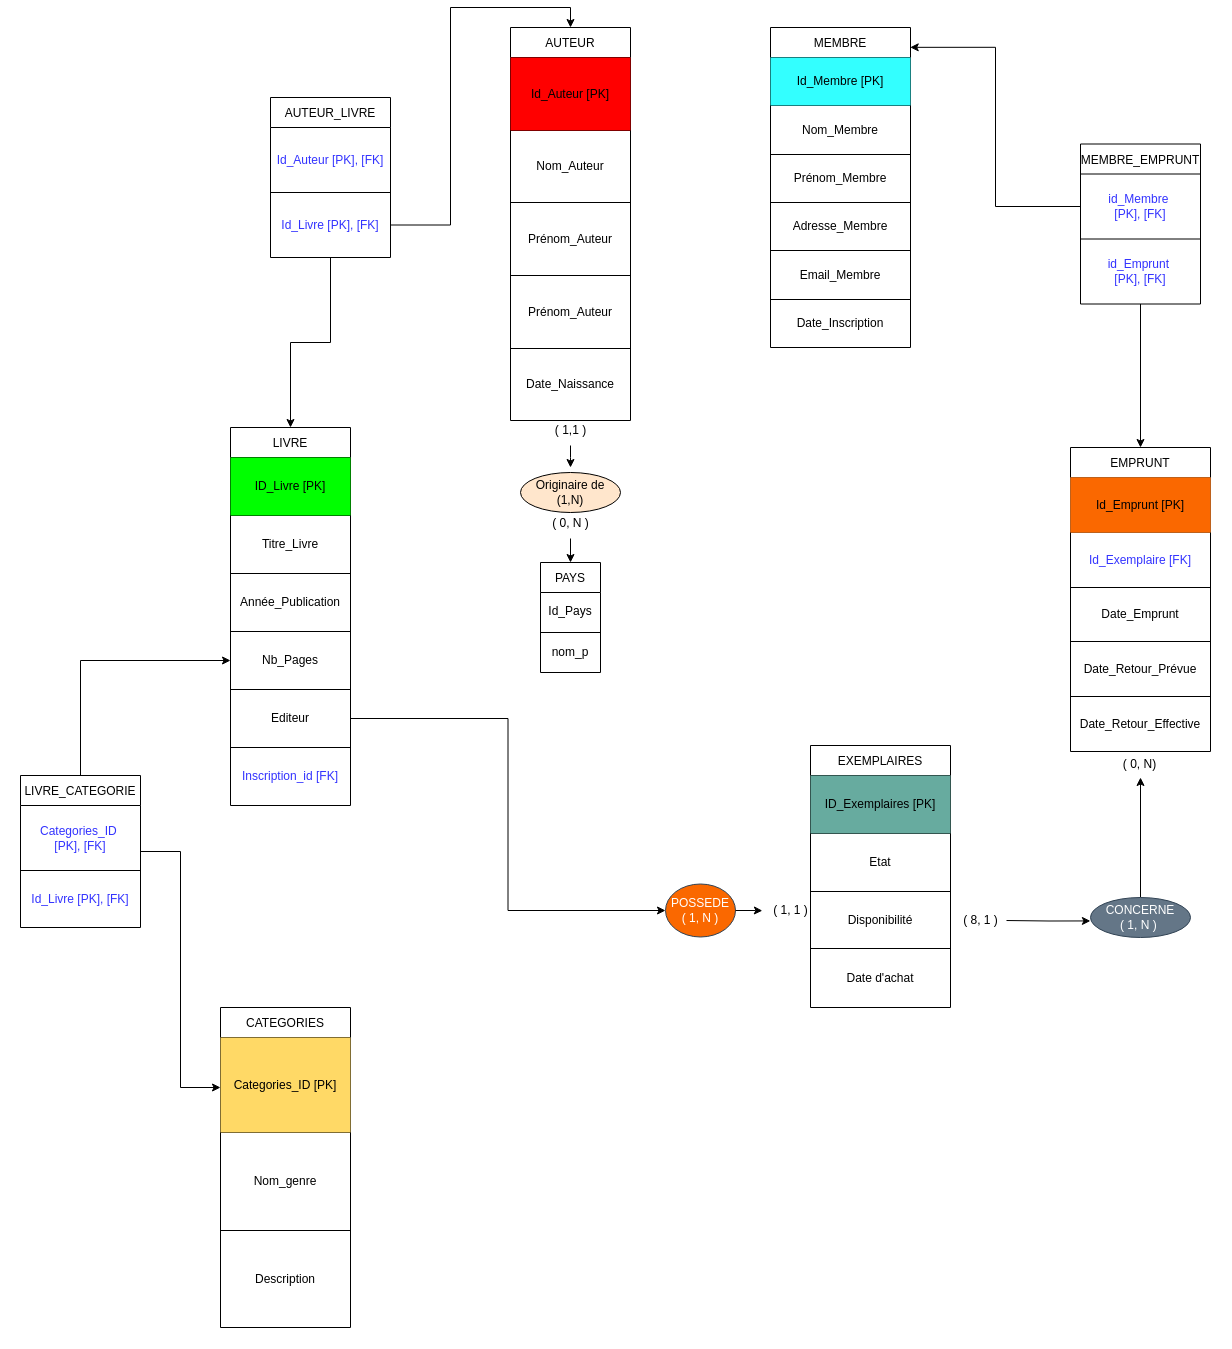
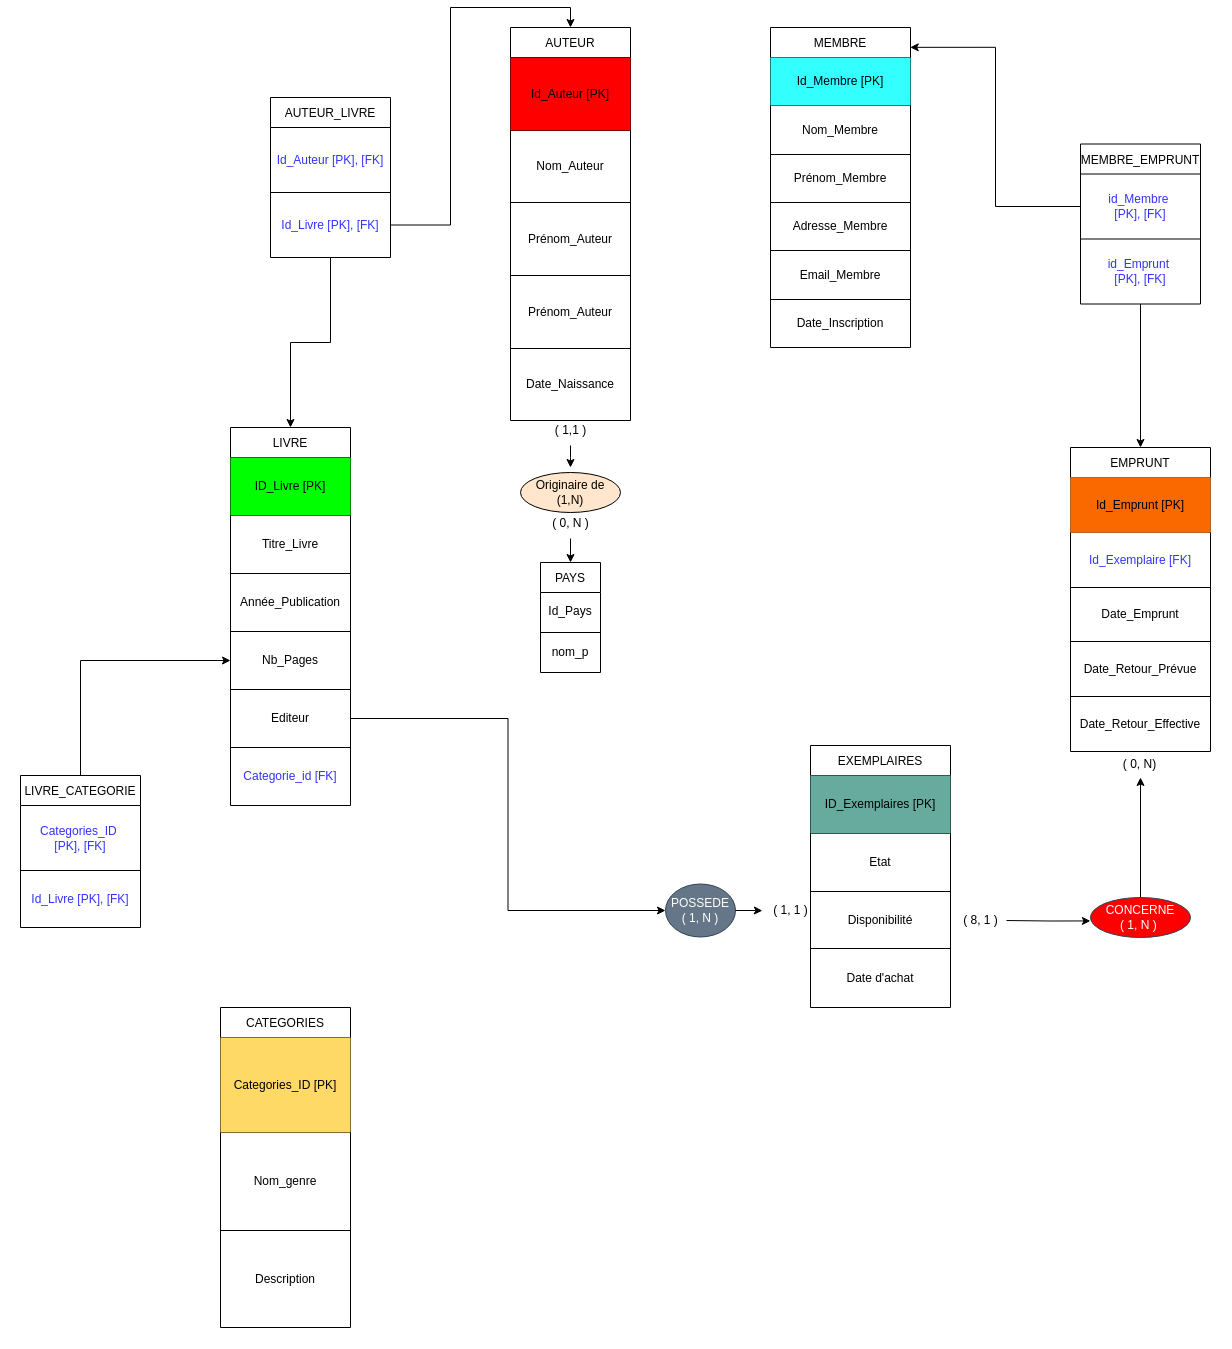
(291, 777) -> (291, 777)
(701, 911) -> (701, 911)
(1141, 918) -> (1141, 918)
(181, 967) -> none
